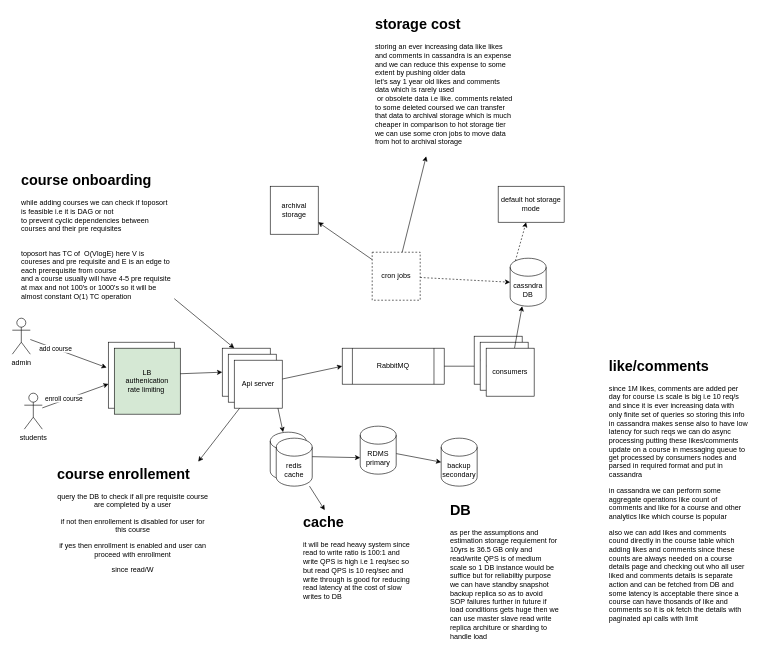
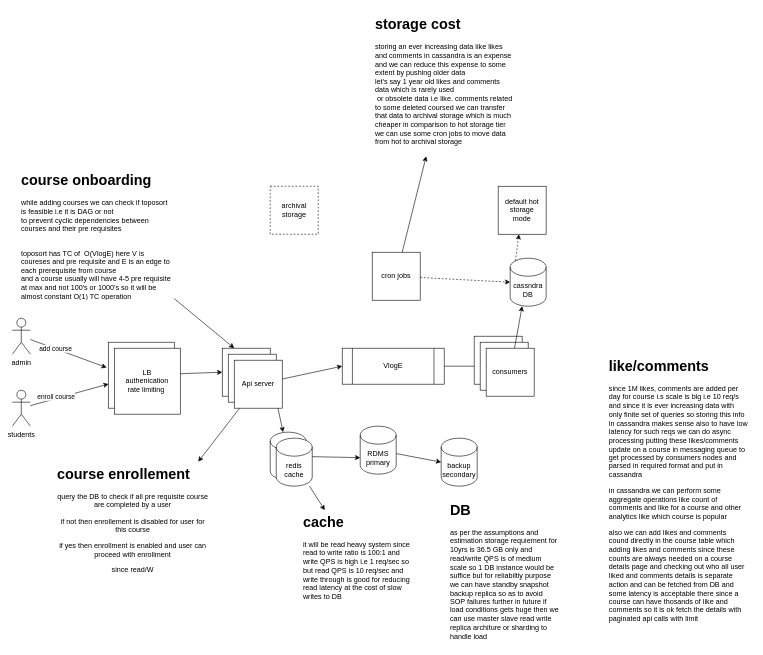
(531, 204) -> (522, 210)
(294, 210) -> (294, 210)
(347, 242) -> none
(396, 276) -> (396, 276)
(393, 366) -> (393, 366)
(147, 381) -> (147, 381)
(33, 411) -> (21, 408)
